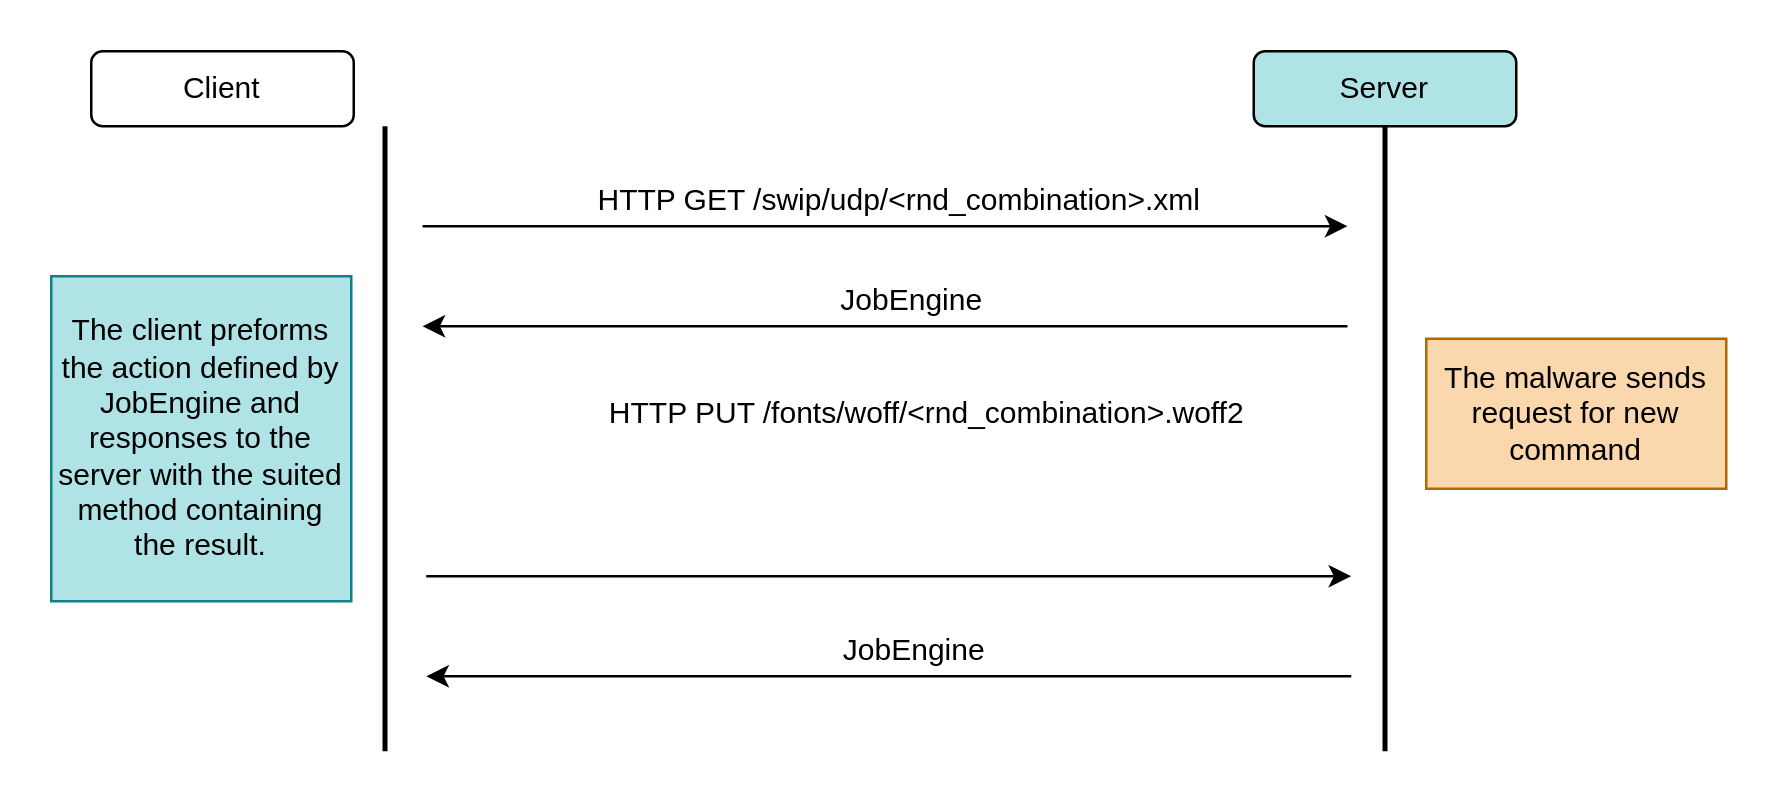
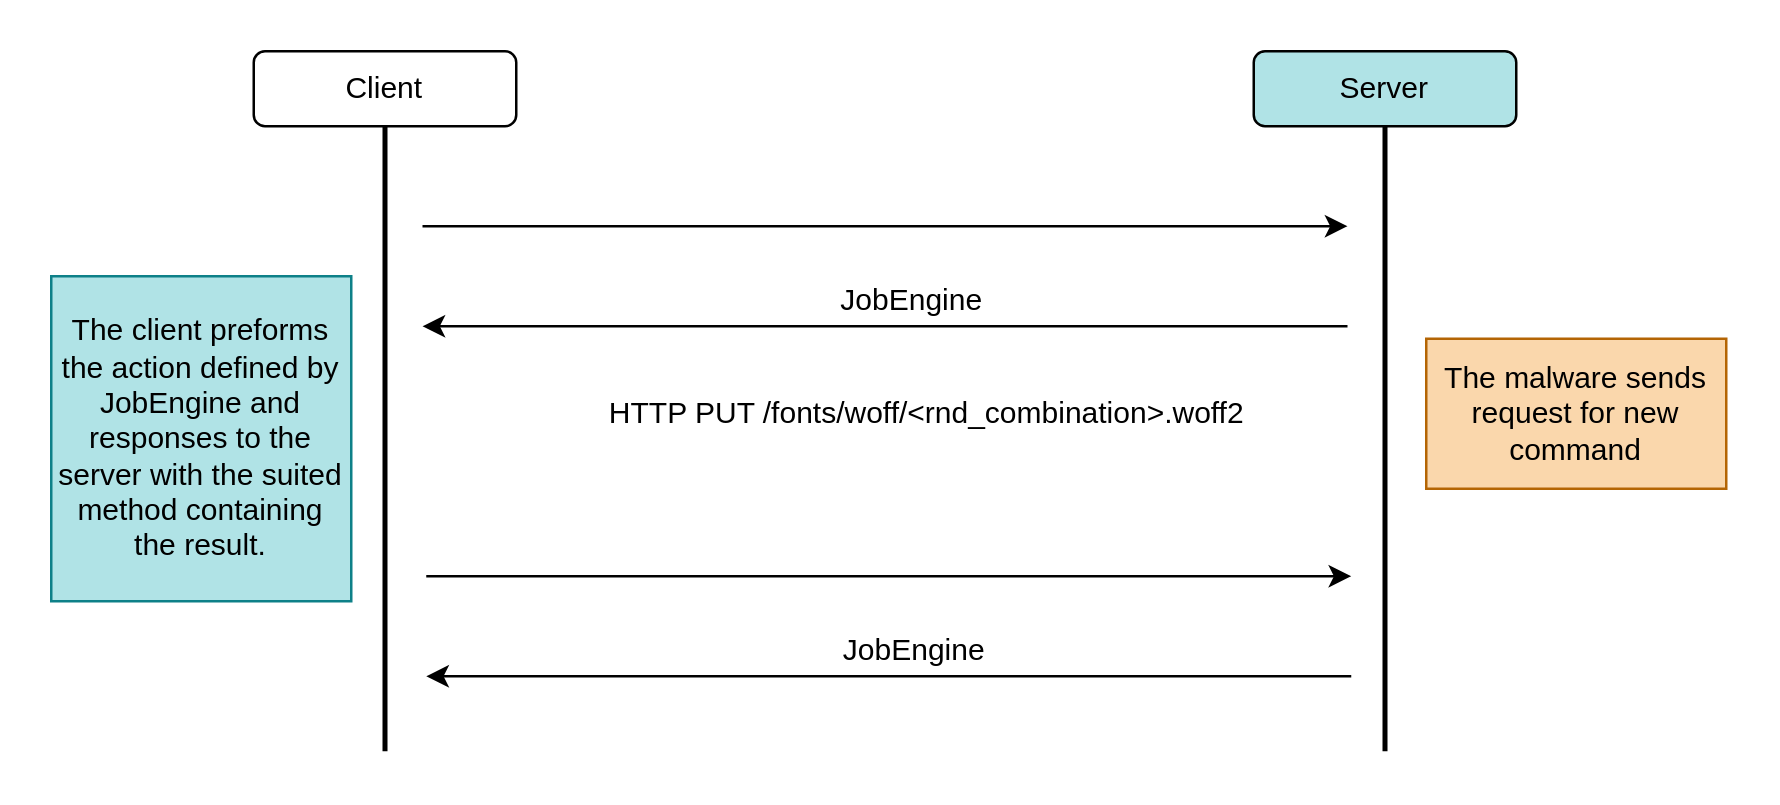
(223, 89) -> (385, 89)
(898, 201) -> none
